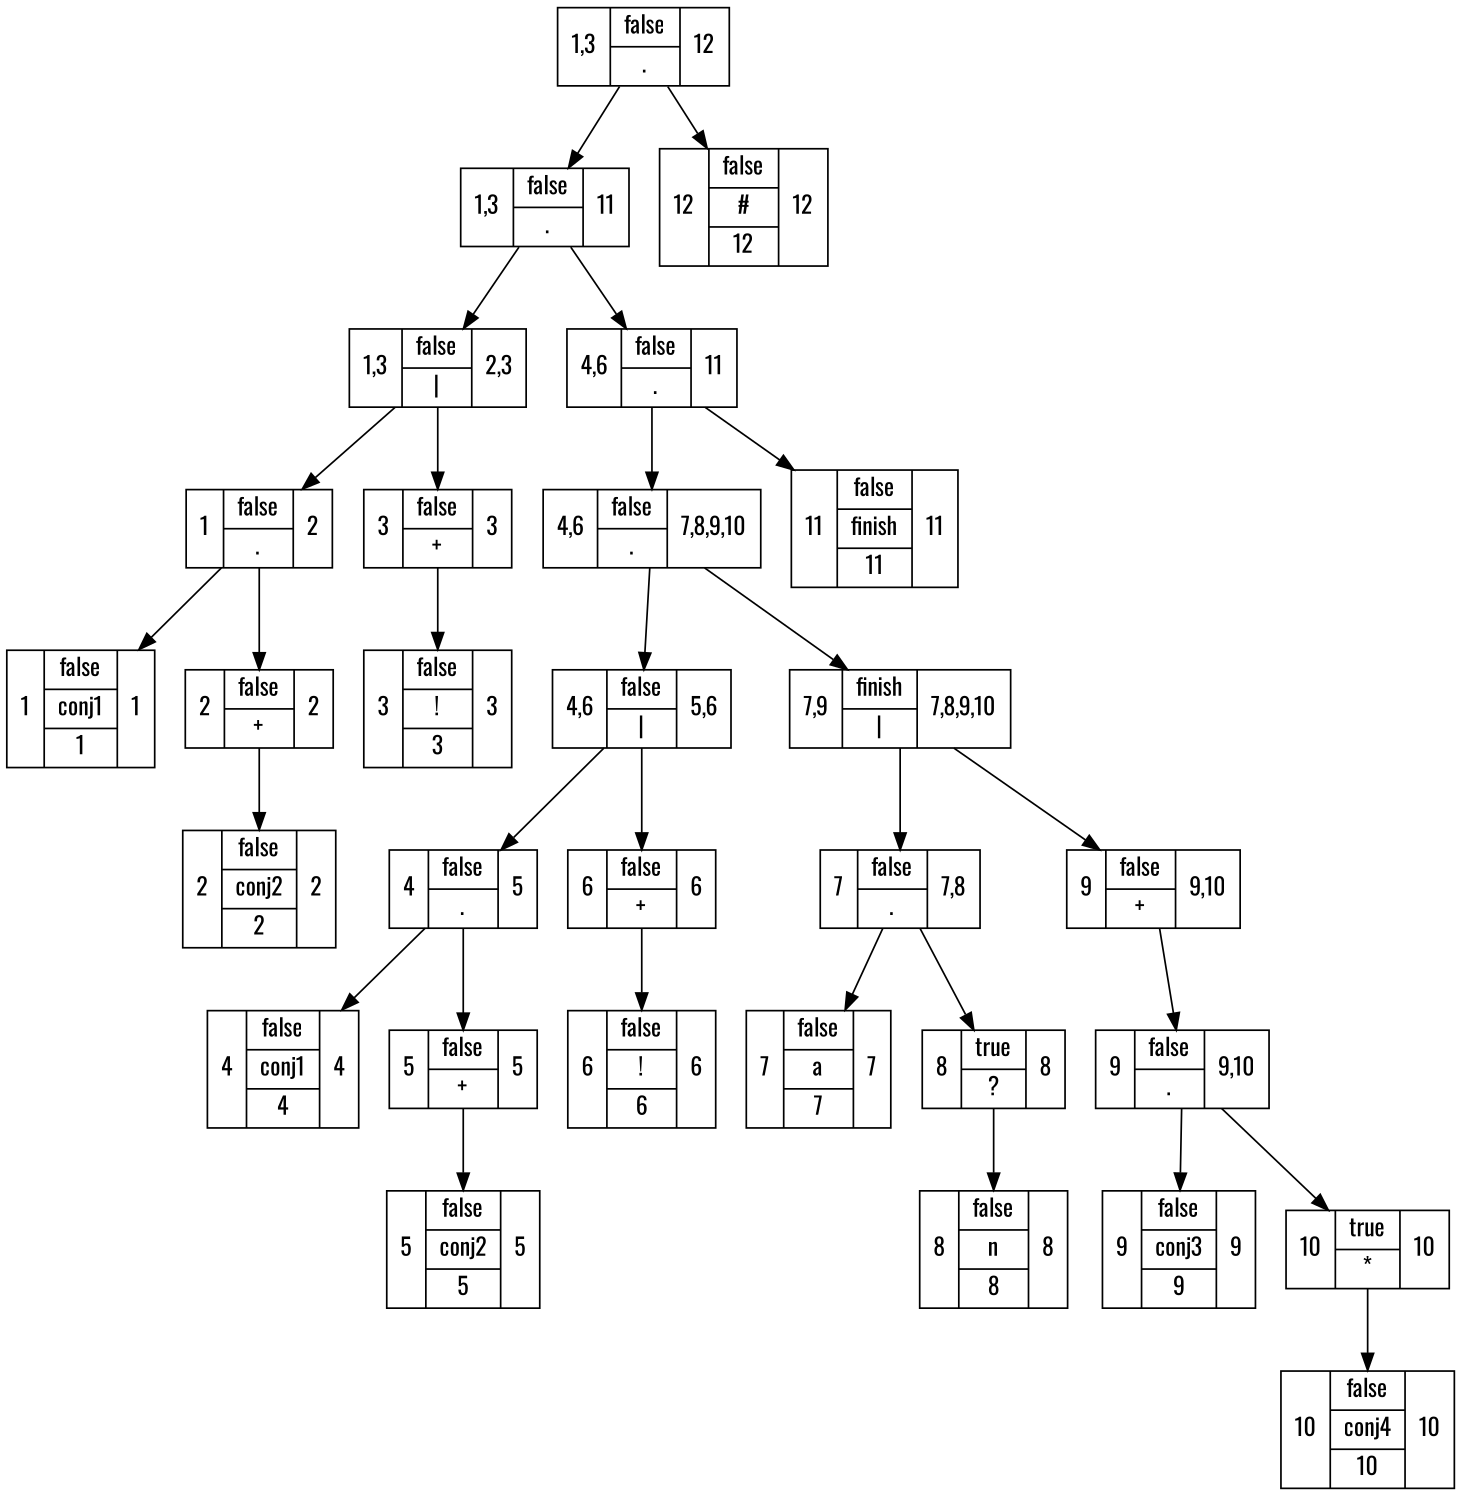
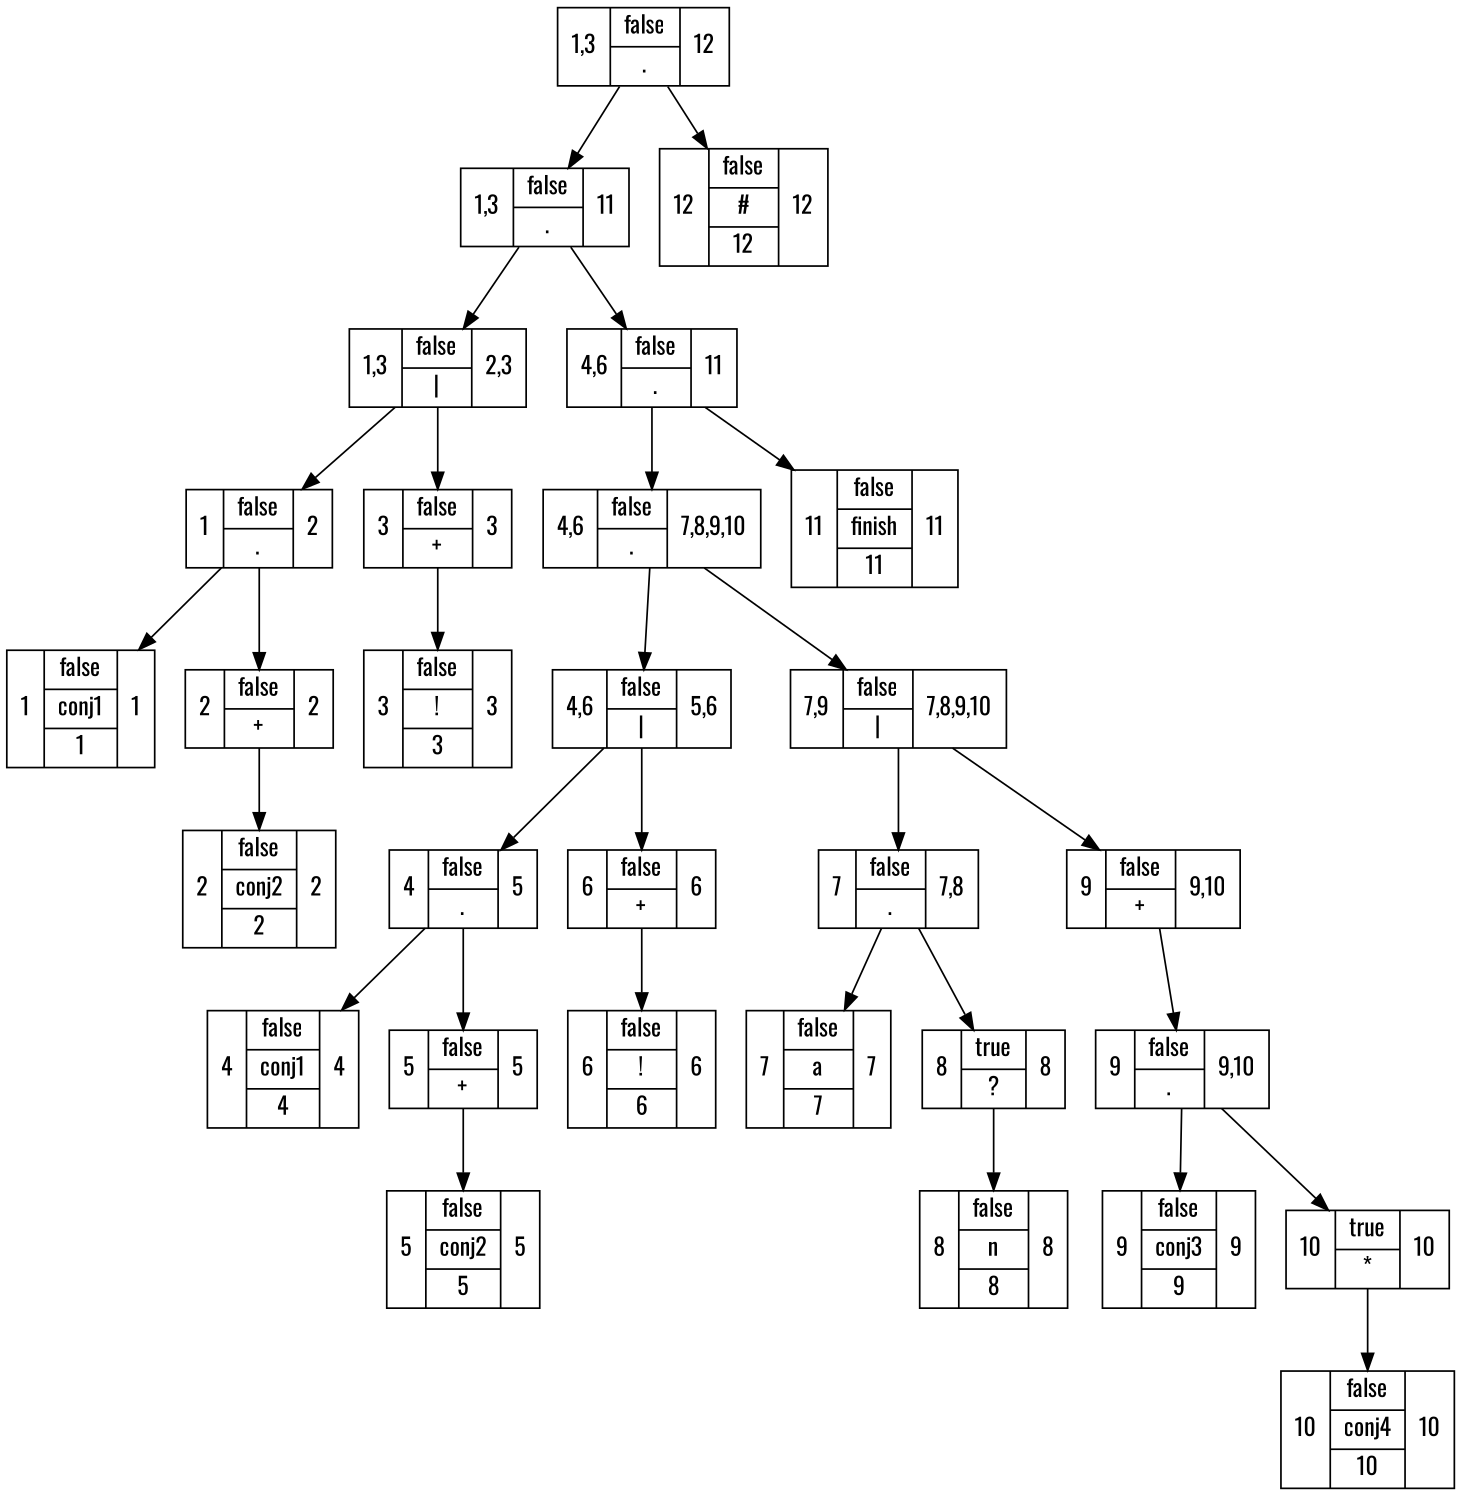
(880, 689) -> (878, 689)
